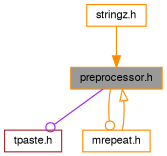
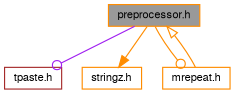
(116, 41) -> (136, 42)
